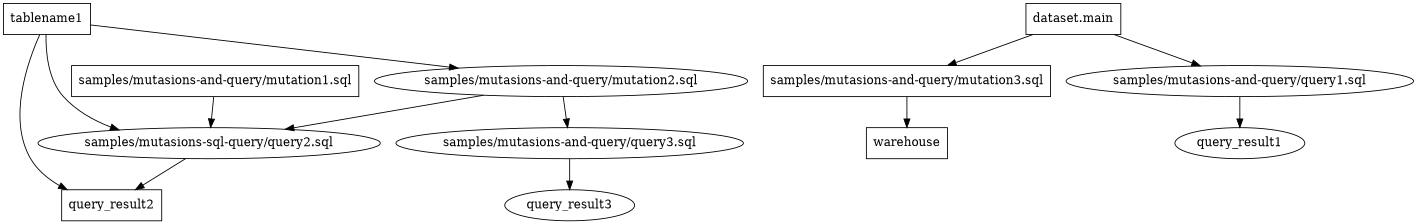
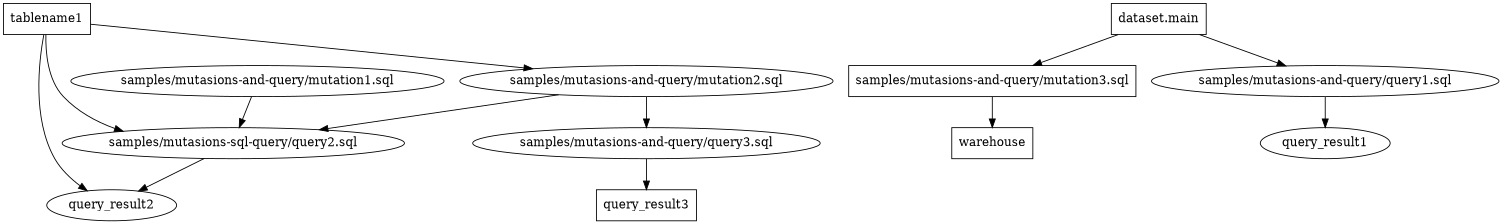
(215, 81) -> (257, 81)
(112, 205) -> (112, 205)
(570, 205) -> (646, 205)
